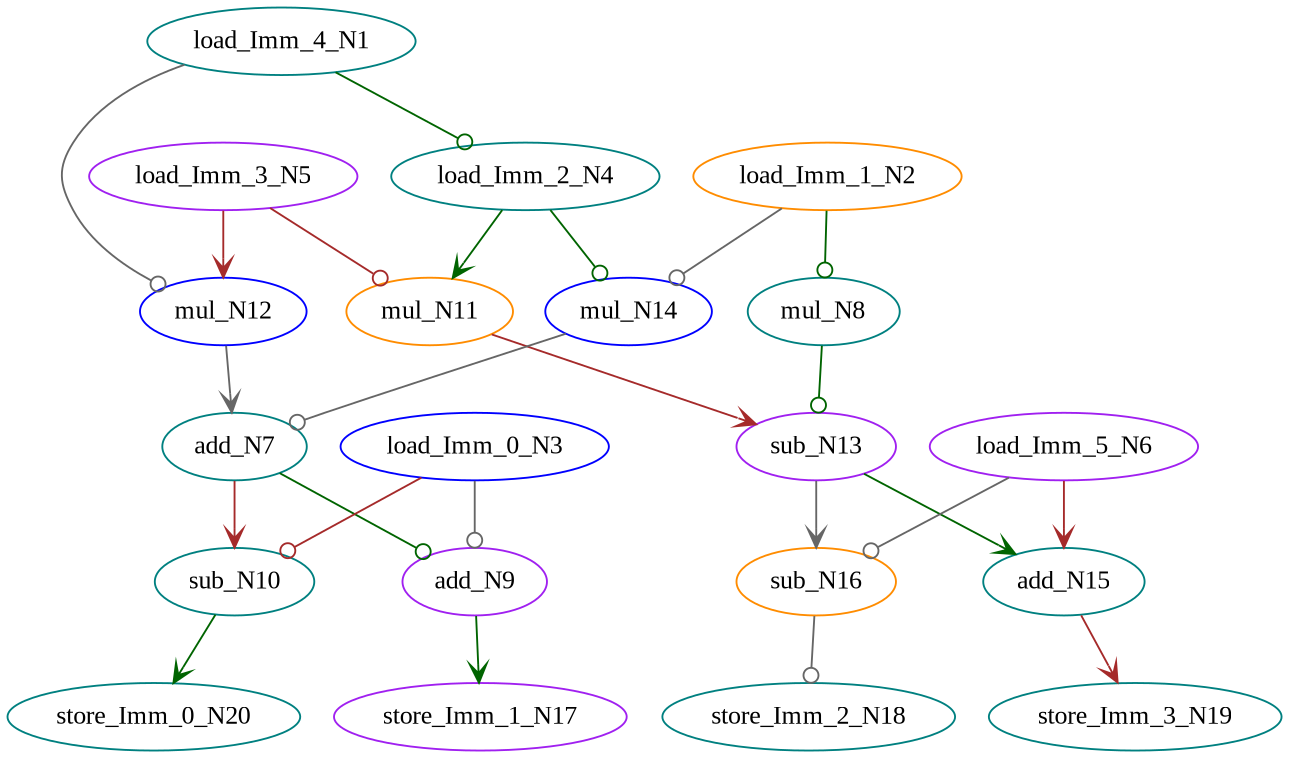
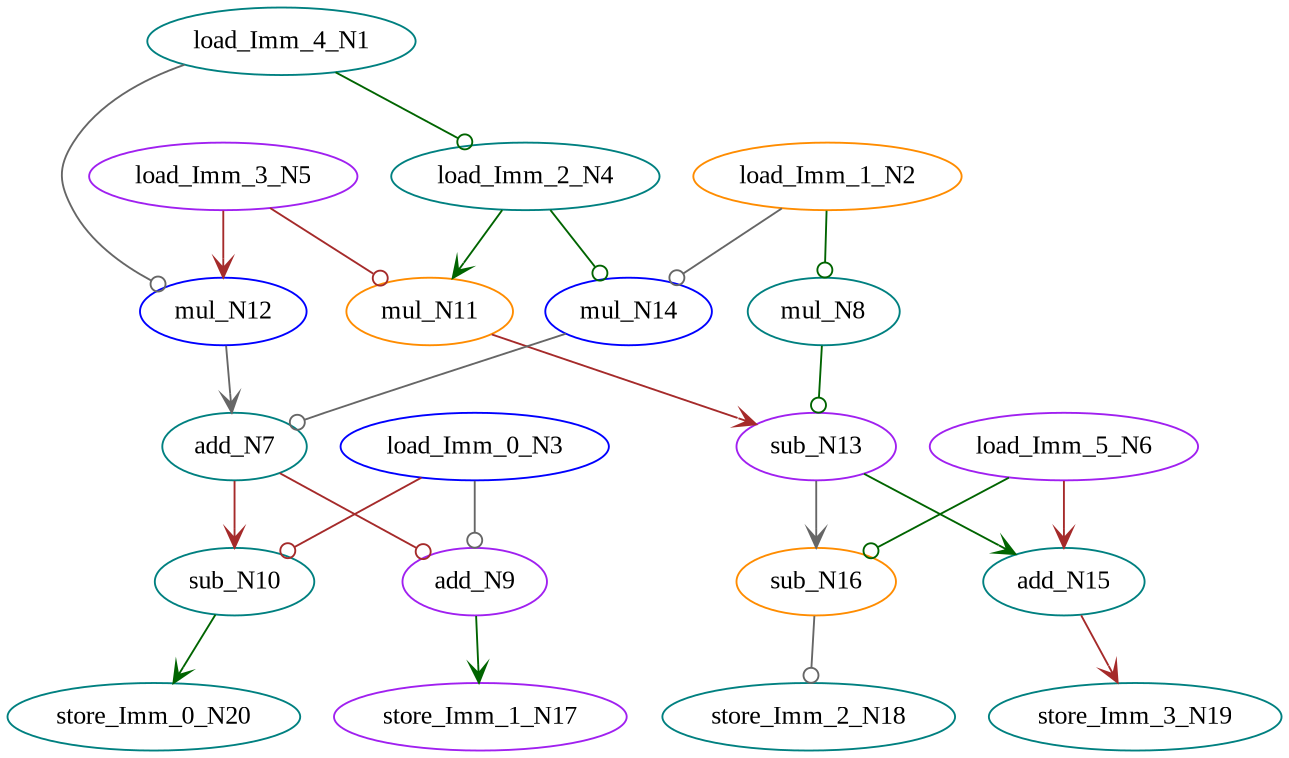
(341, 507) -> (341, 507)
(953, 507) -> (953, 507)
